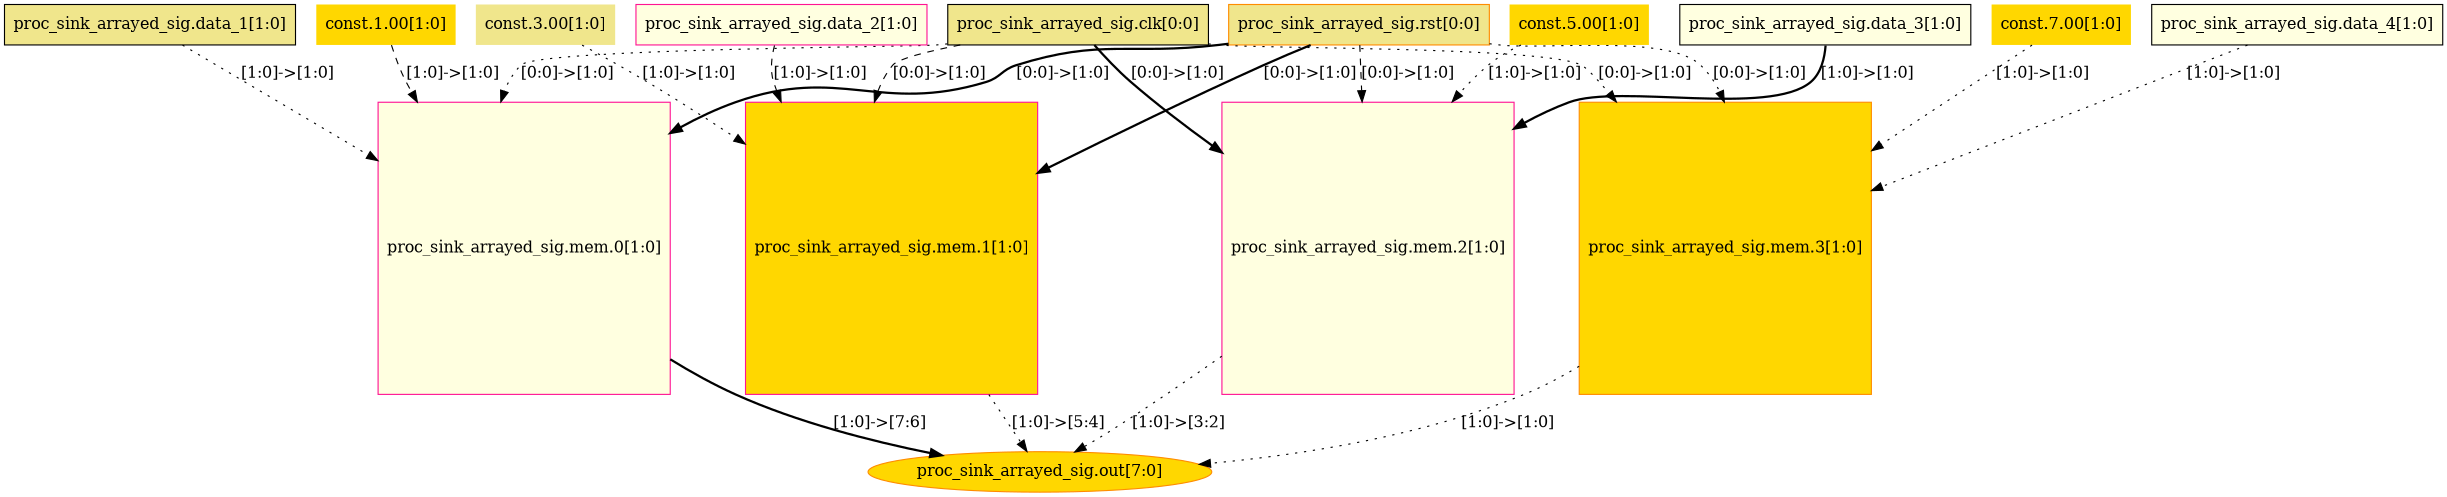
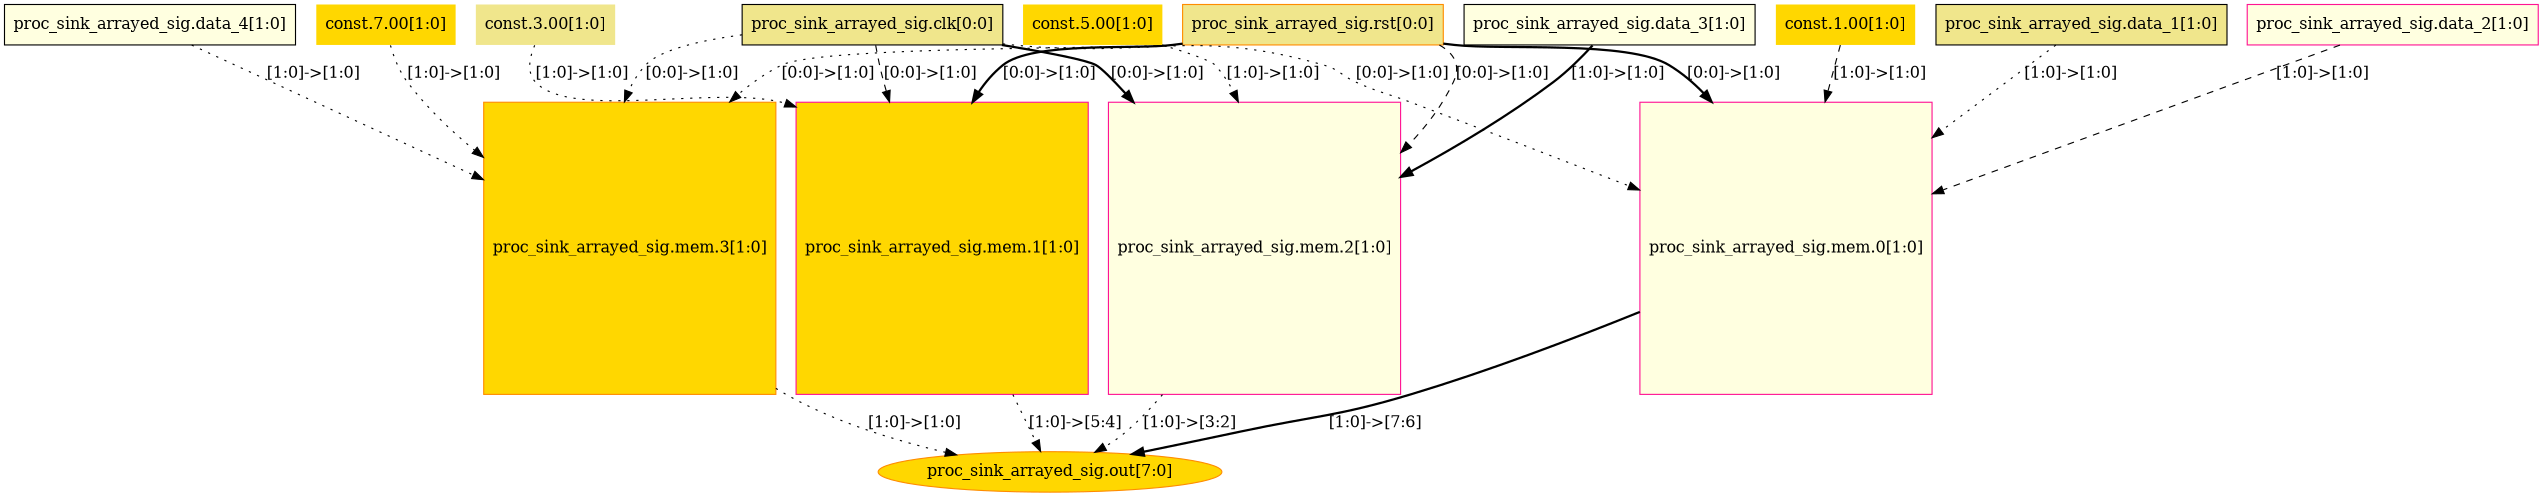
(772, 69) -> (2142, 117)
